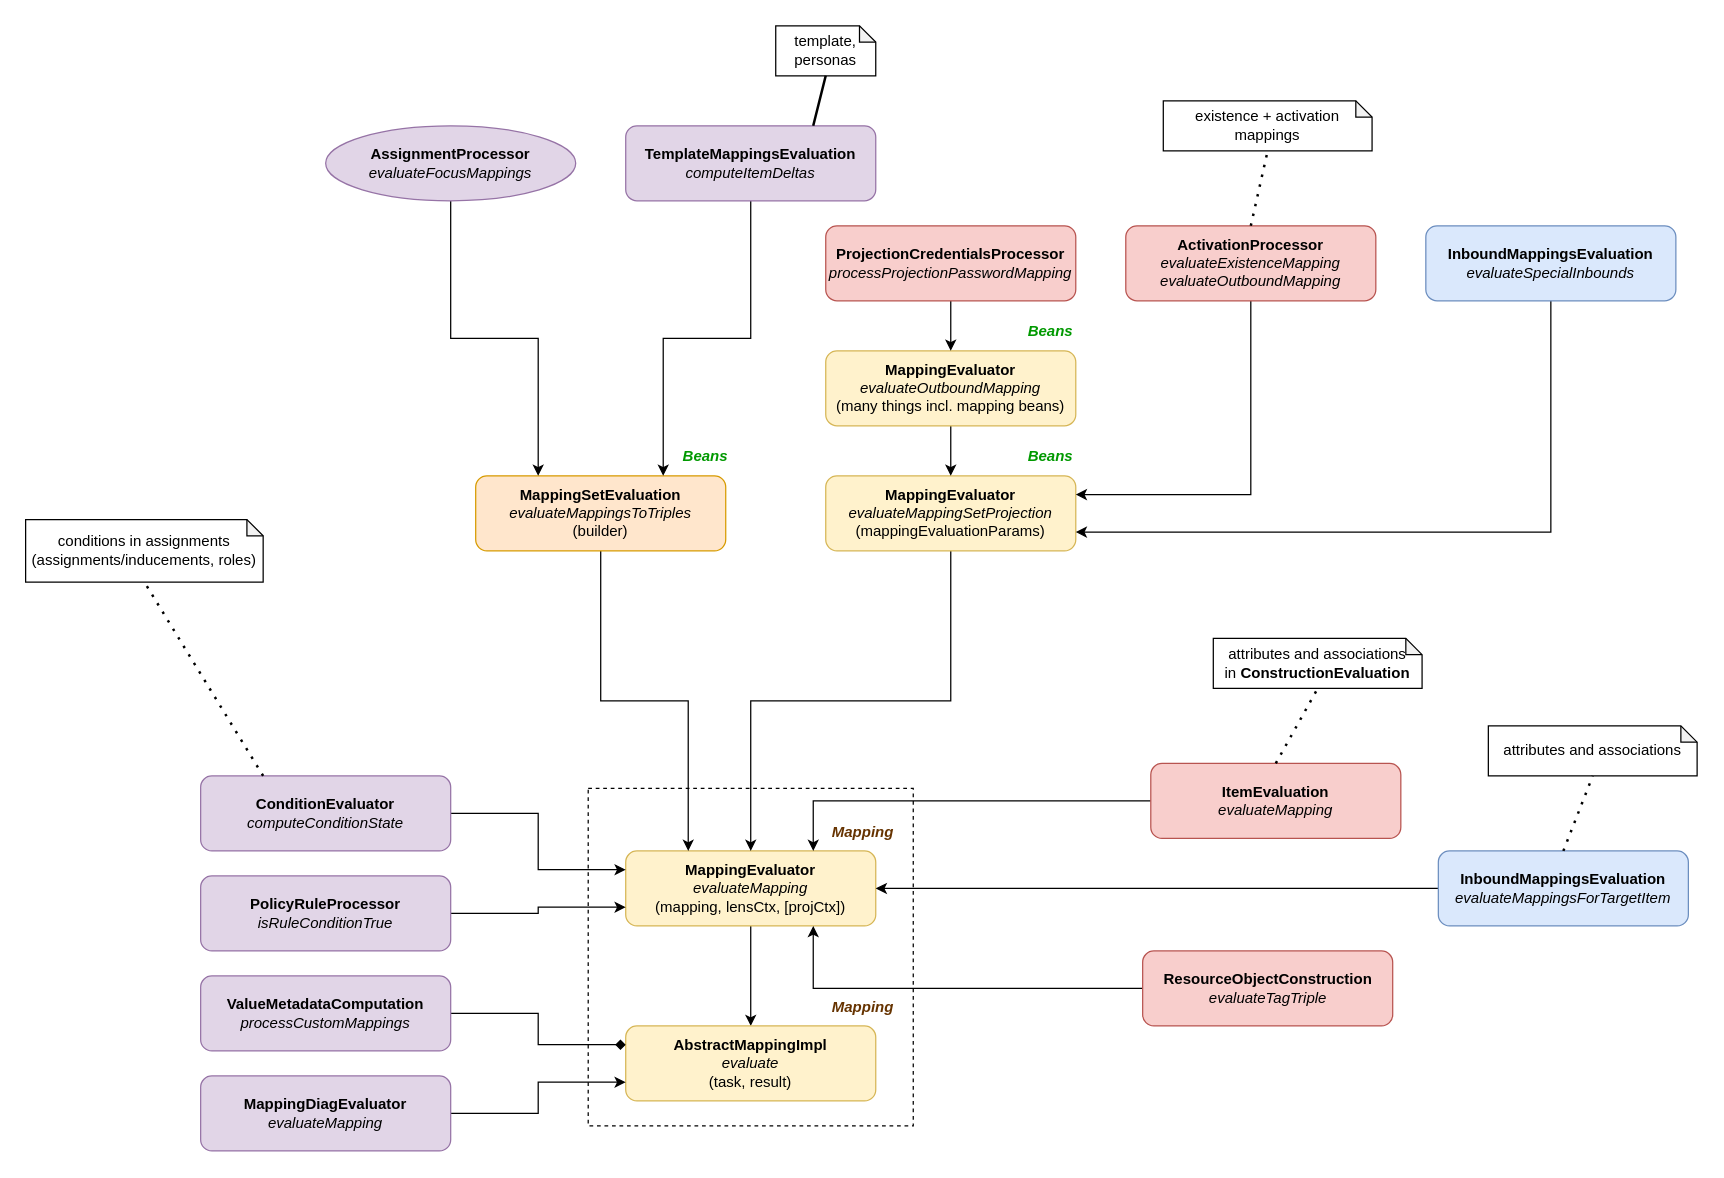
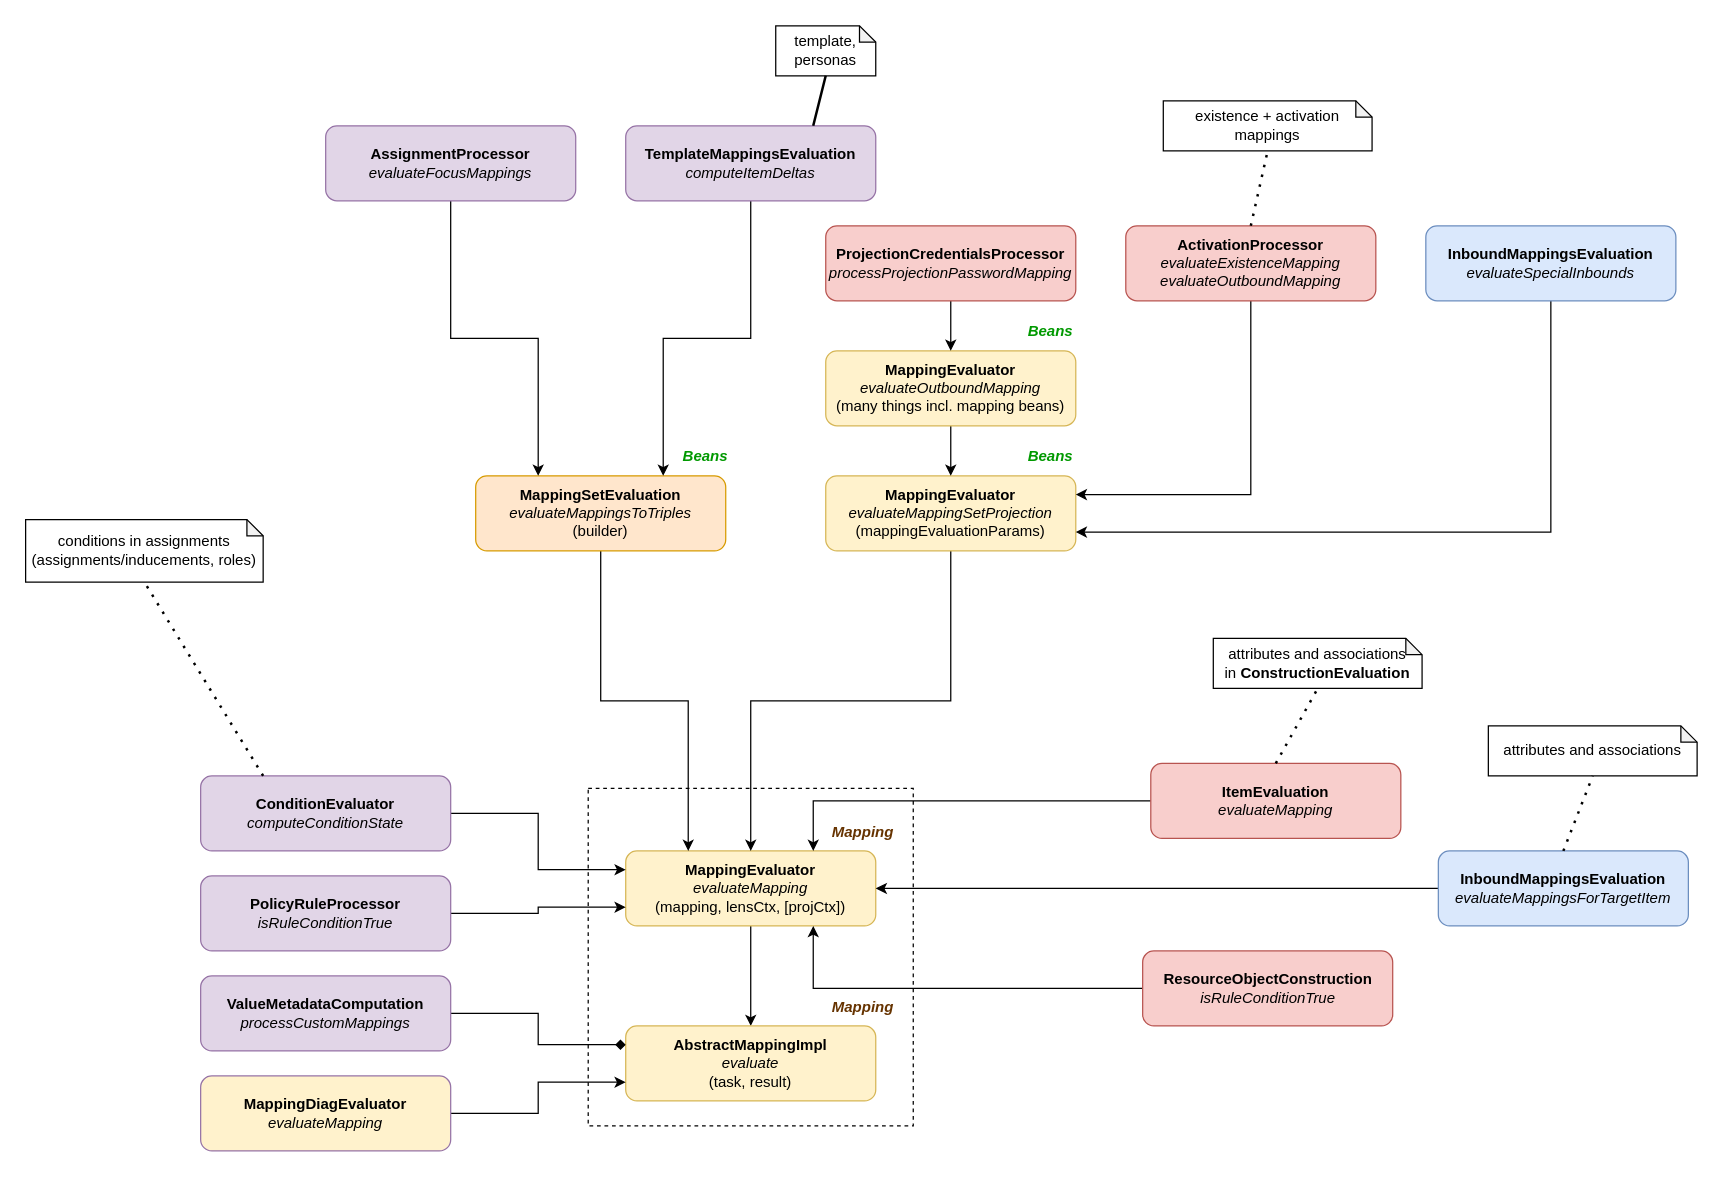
(451, 163) -> (451, 163)
(1268, 988) -> (1268, 988)
(326, 1113) -> (326, 1113)
